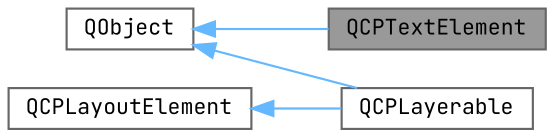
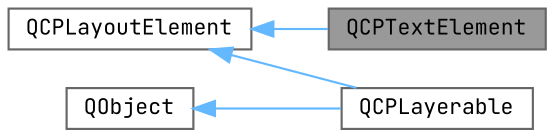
(272, 29) -> (301, 29)
